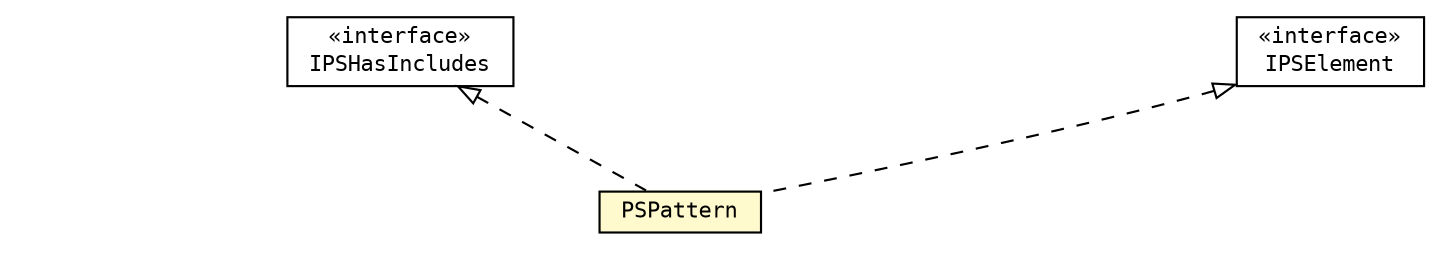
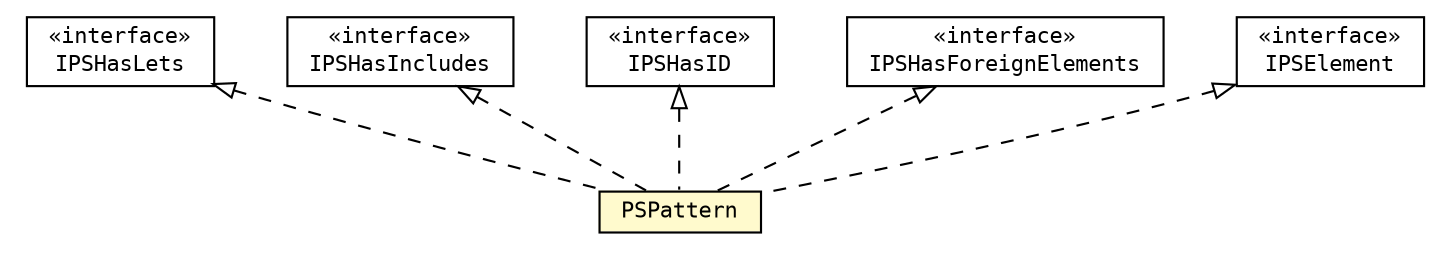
none -> (119, 52)
none -> (679, 52)
none -> (1004, 52)
